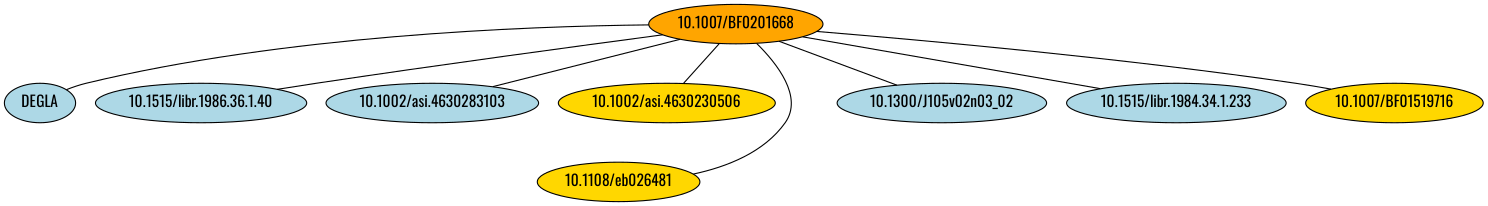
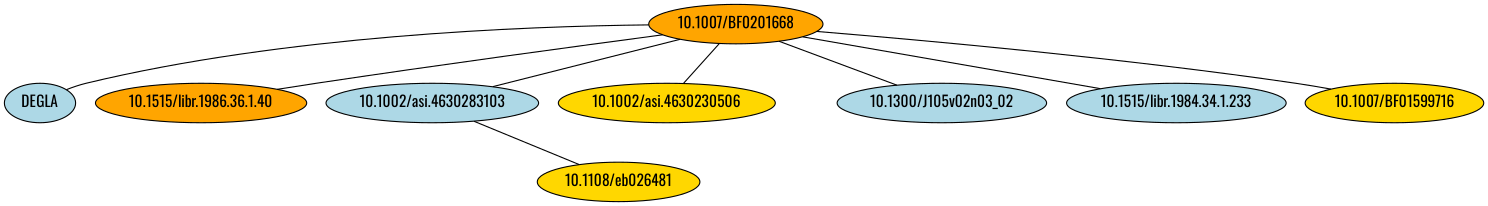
(201, 103) -> (201, 103)
(1394, 103) -> (1394, 103)
(780, 129) -> (527, 143)
